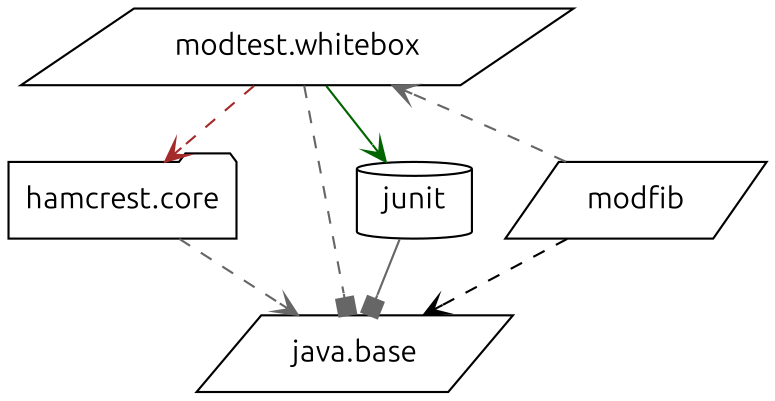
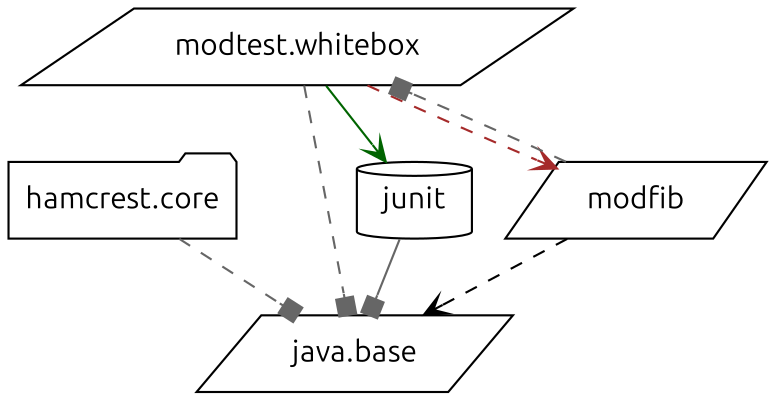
(218, 117) -> (452, 123)
(489, 127) -> (489, 127)
(229, 271) -> (229, 271)
